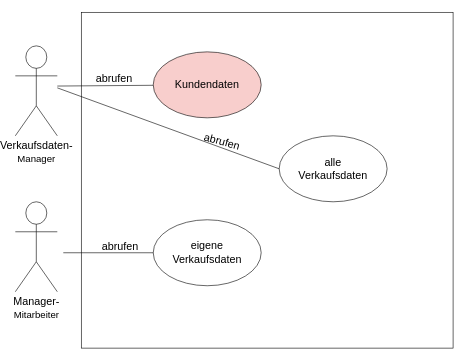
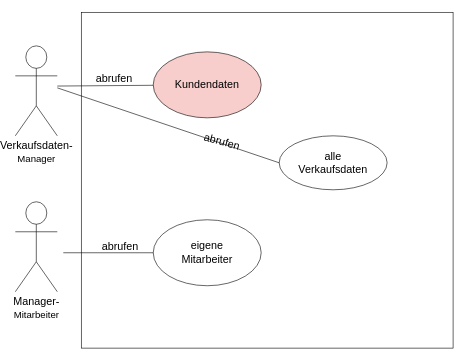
(333, 169) -> (333, 163)
(207, 253) -> (207, 253)
